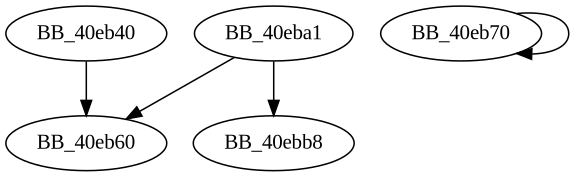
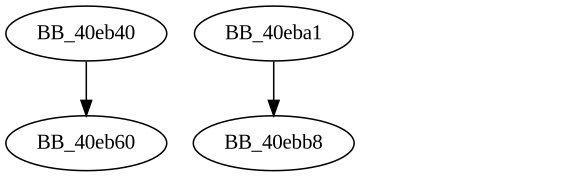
(461, 34) -> none
(187, 84) -> none
